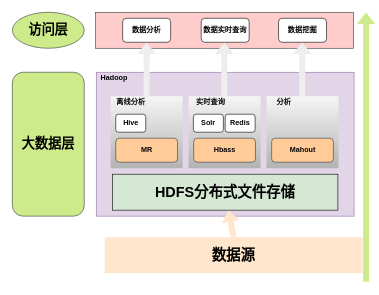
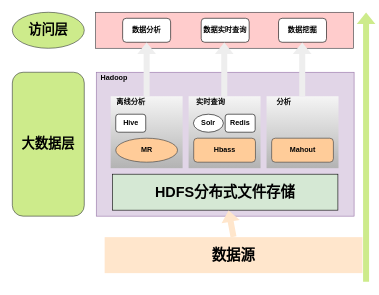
(209, 123) -> (209, 123)
(147, 150) -> (147, 150)
